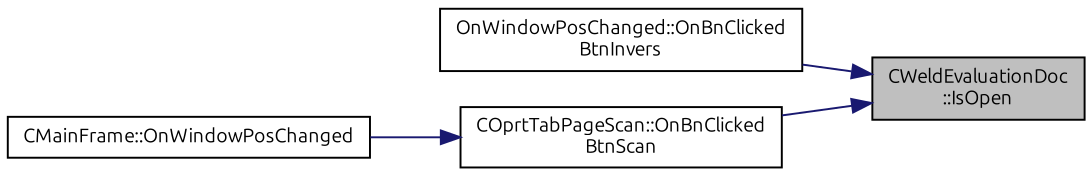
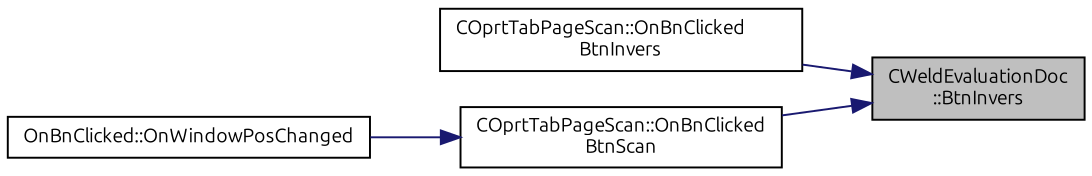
(621, 40) -> (621, 40)
(978, 89) -> (978, 89)
(189, 137) -> (189, 137)
